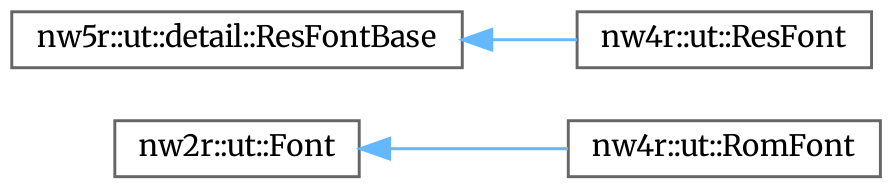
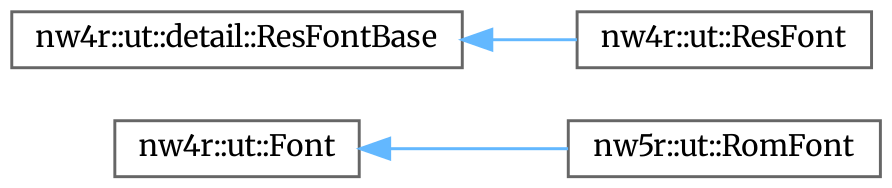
(237, 40) -> (237, 40)
(237, 149) -> (237, 149)
(724, 149) -> (724, 149)
